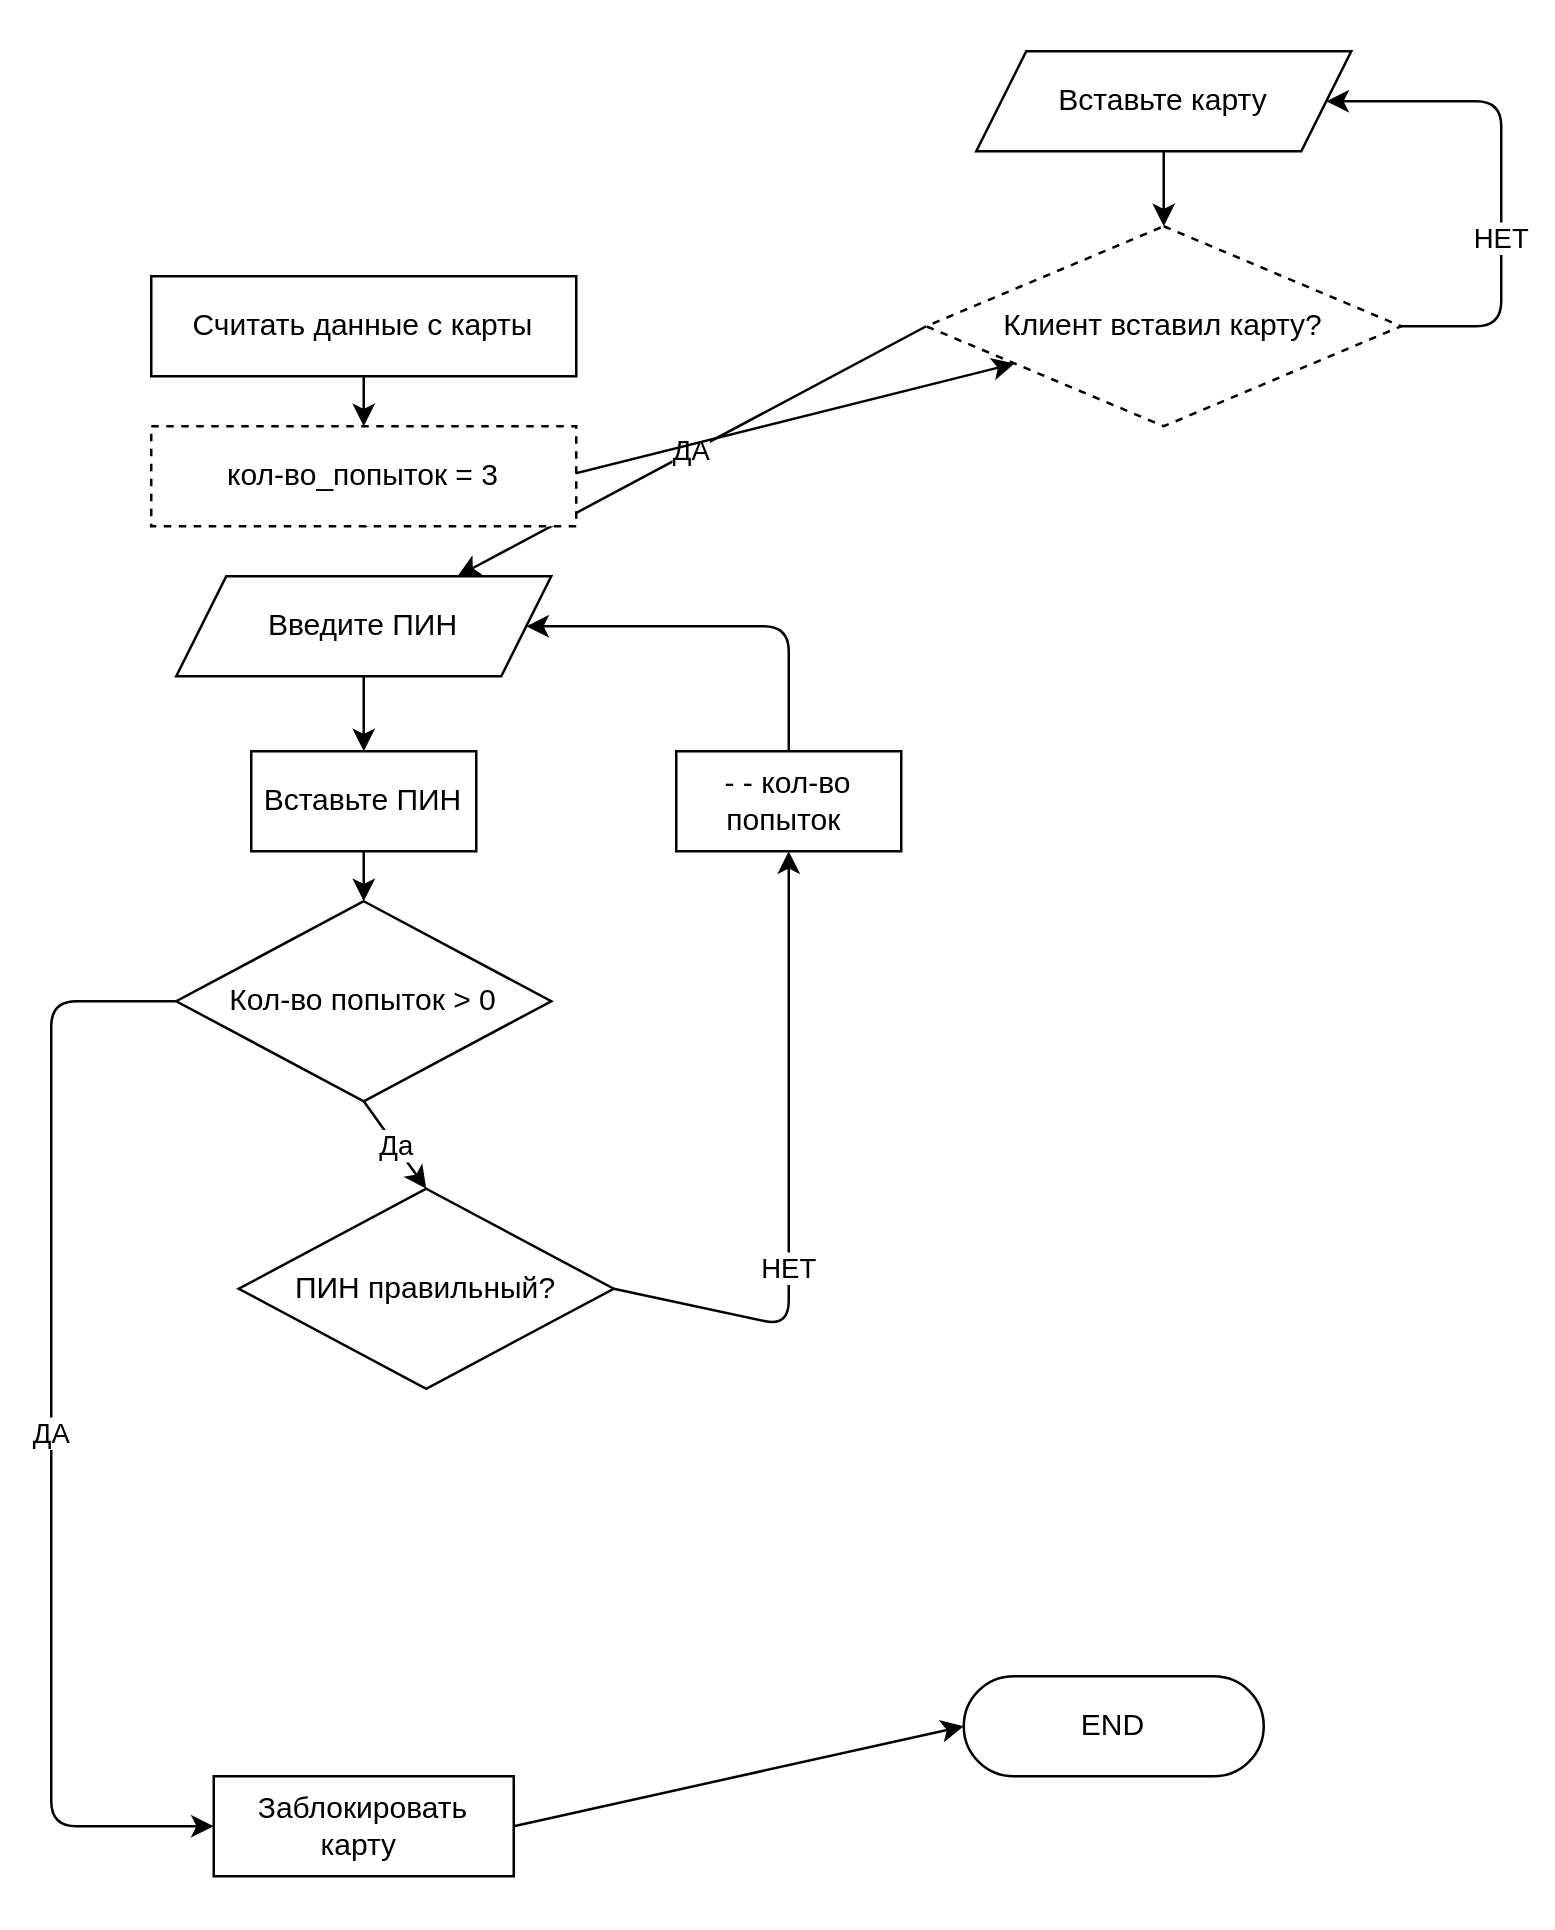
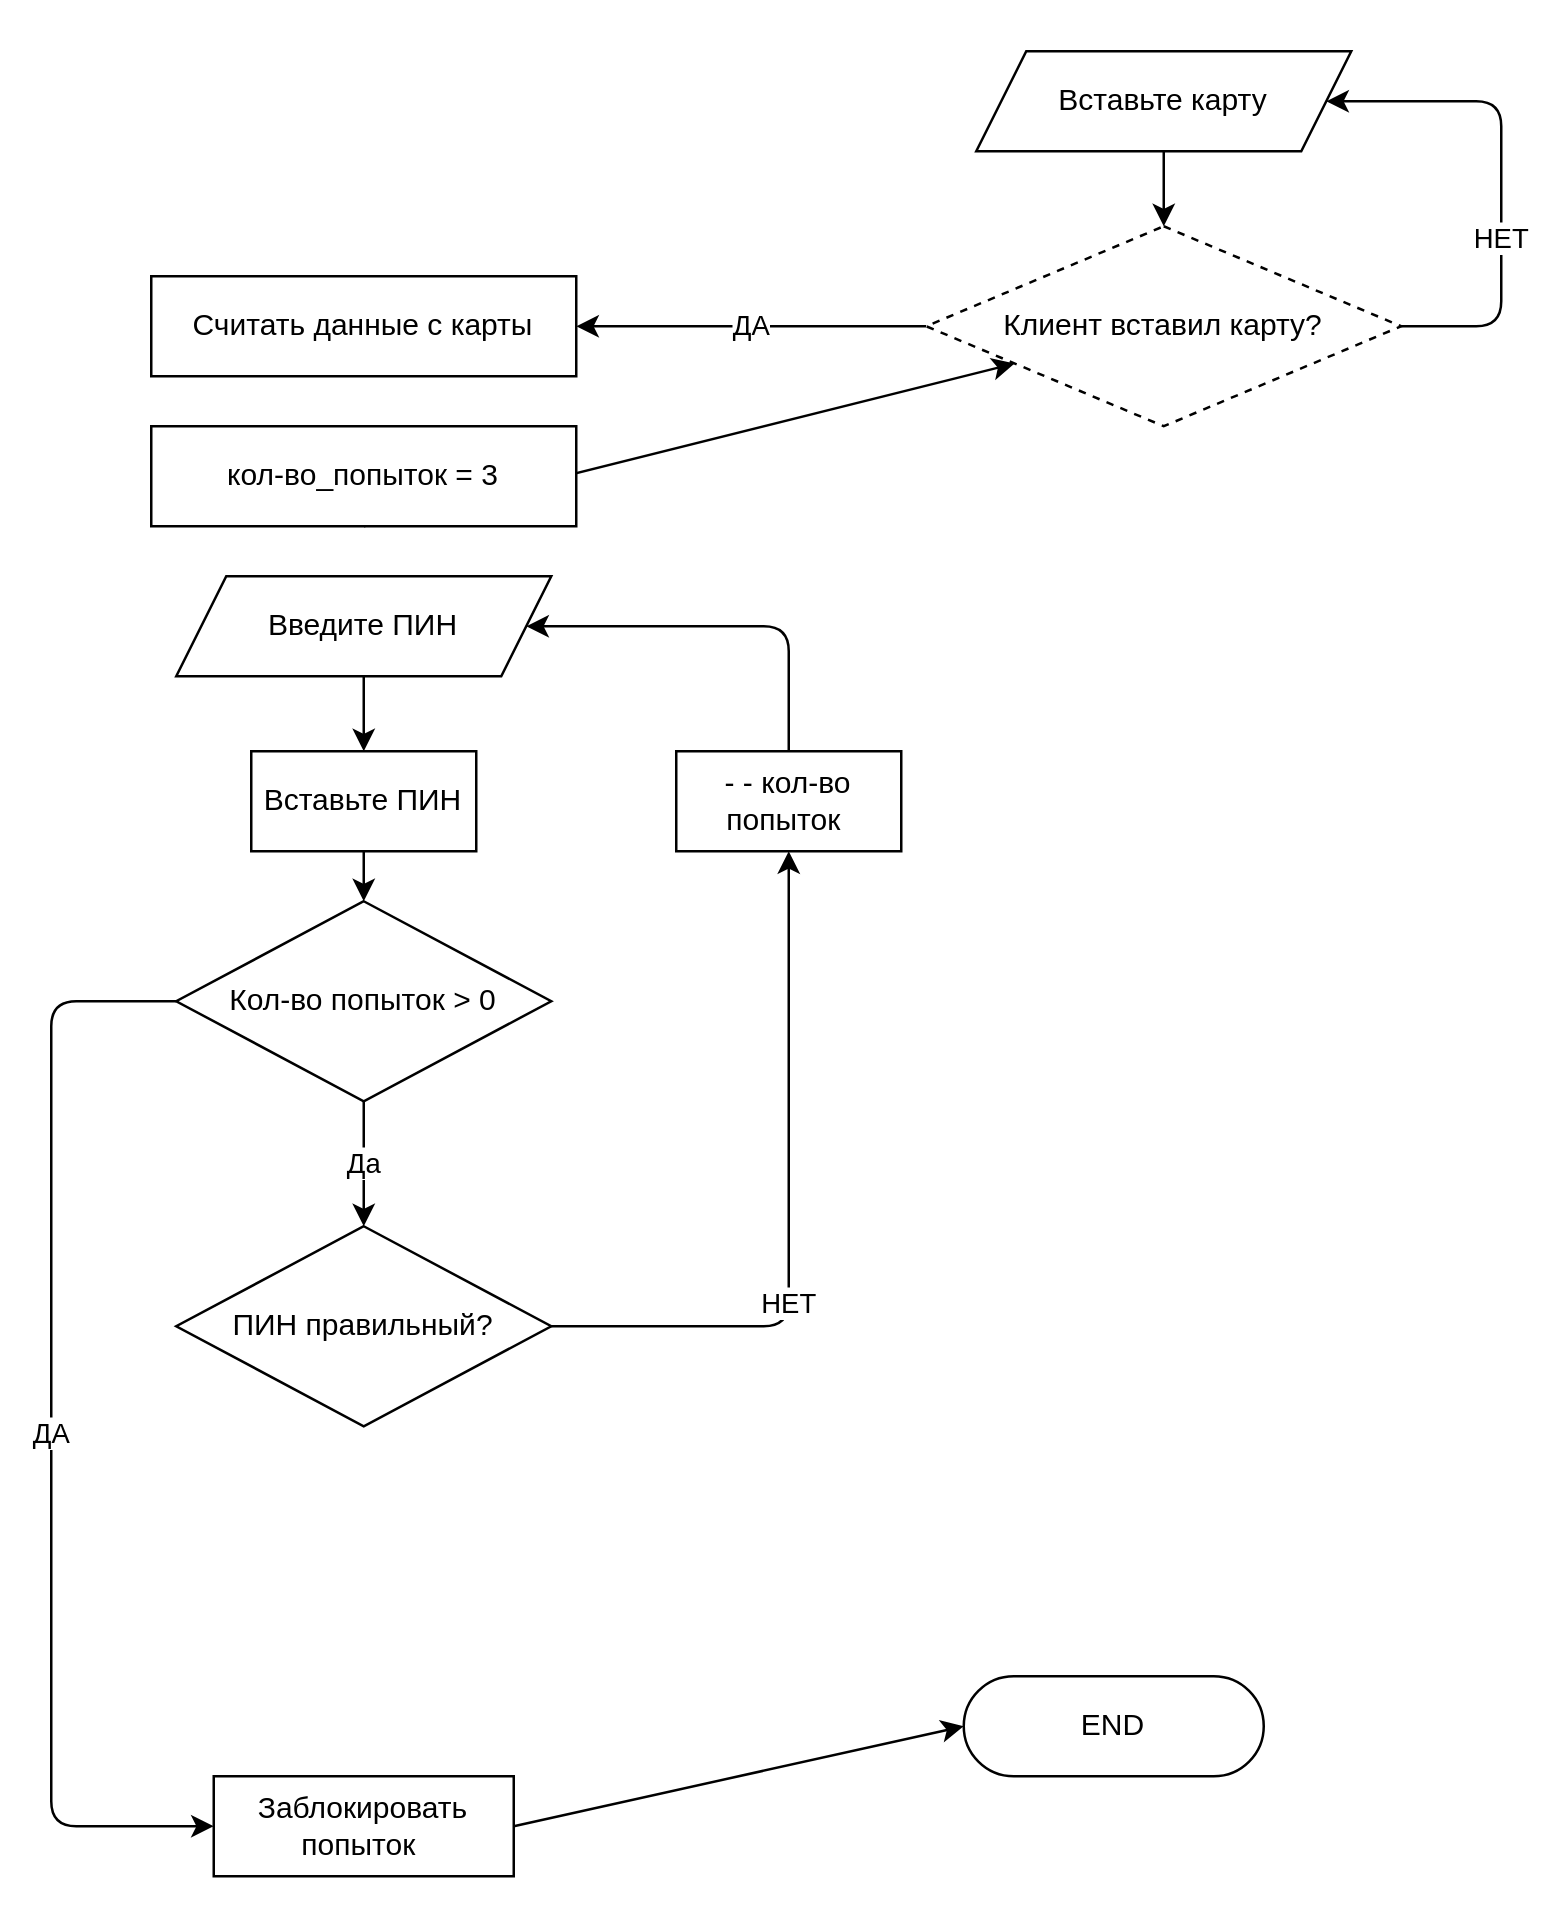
(828, 379) -> (759, 326)
(364, 393) -> none
(364, 476) -> (364, 476)
(426, 1289) -> (364, 1326)
(364, 1826) -> (364, 1826)
